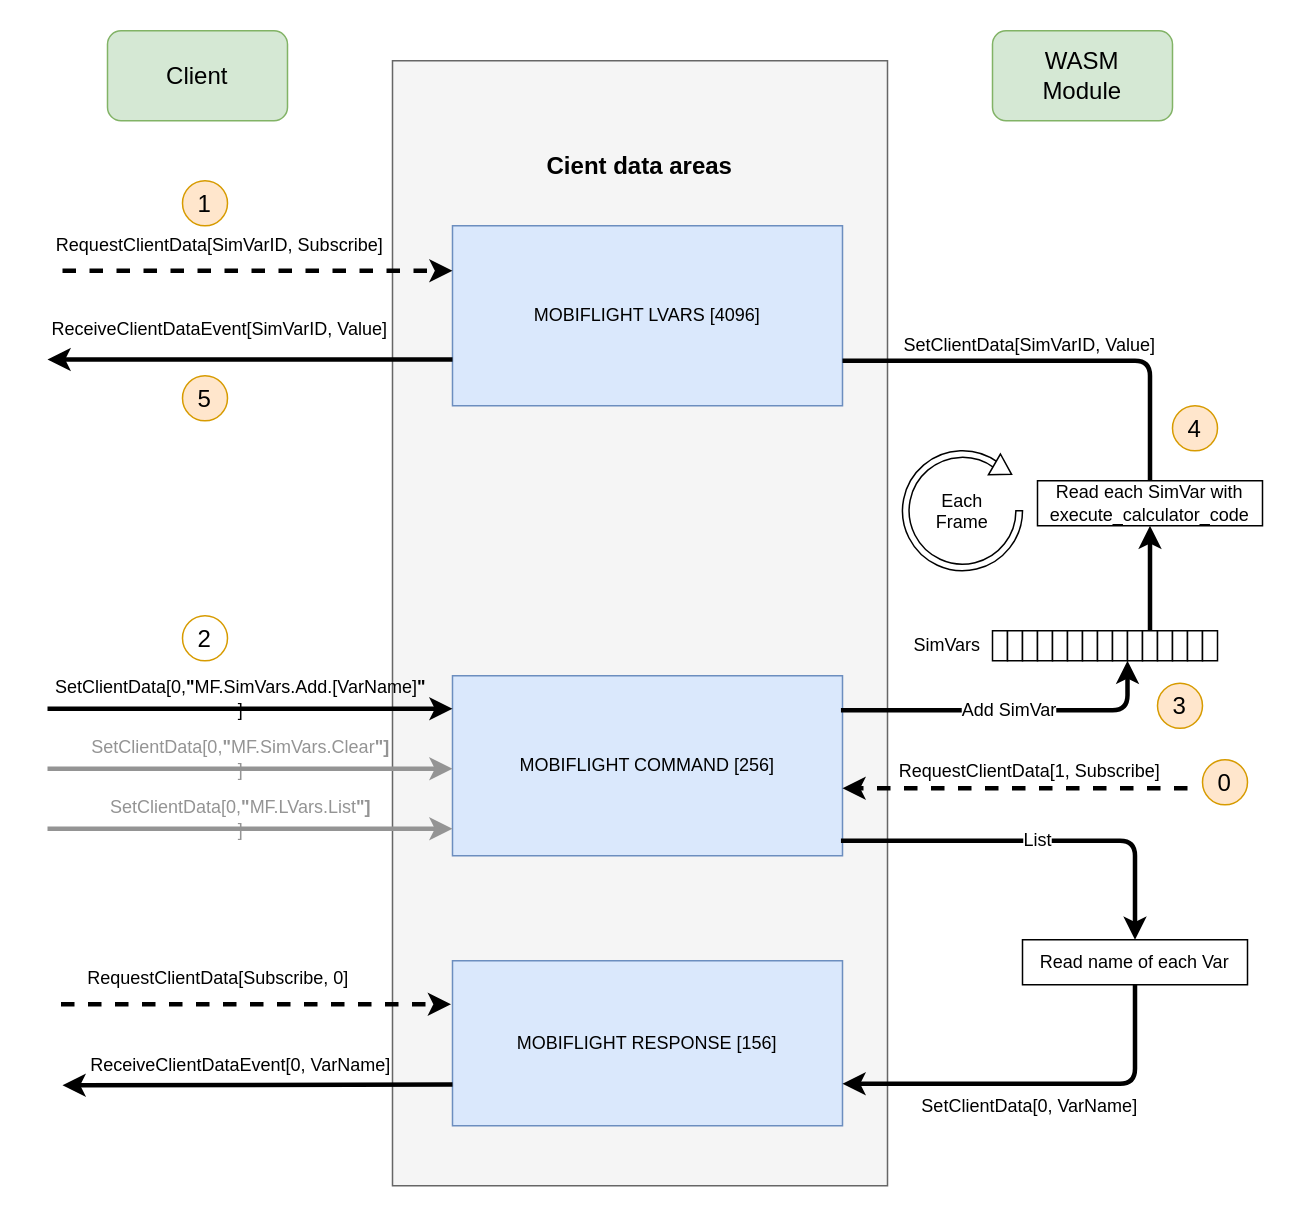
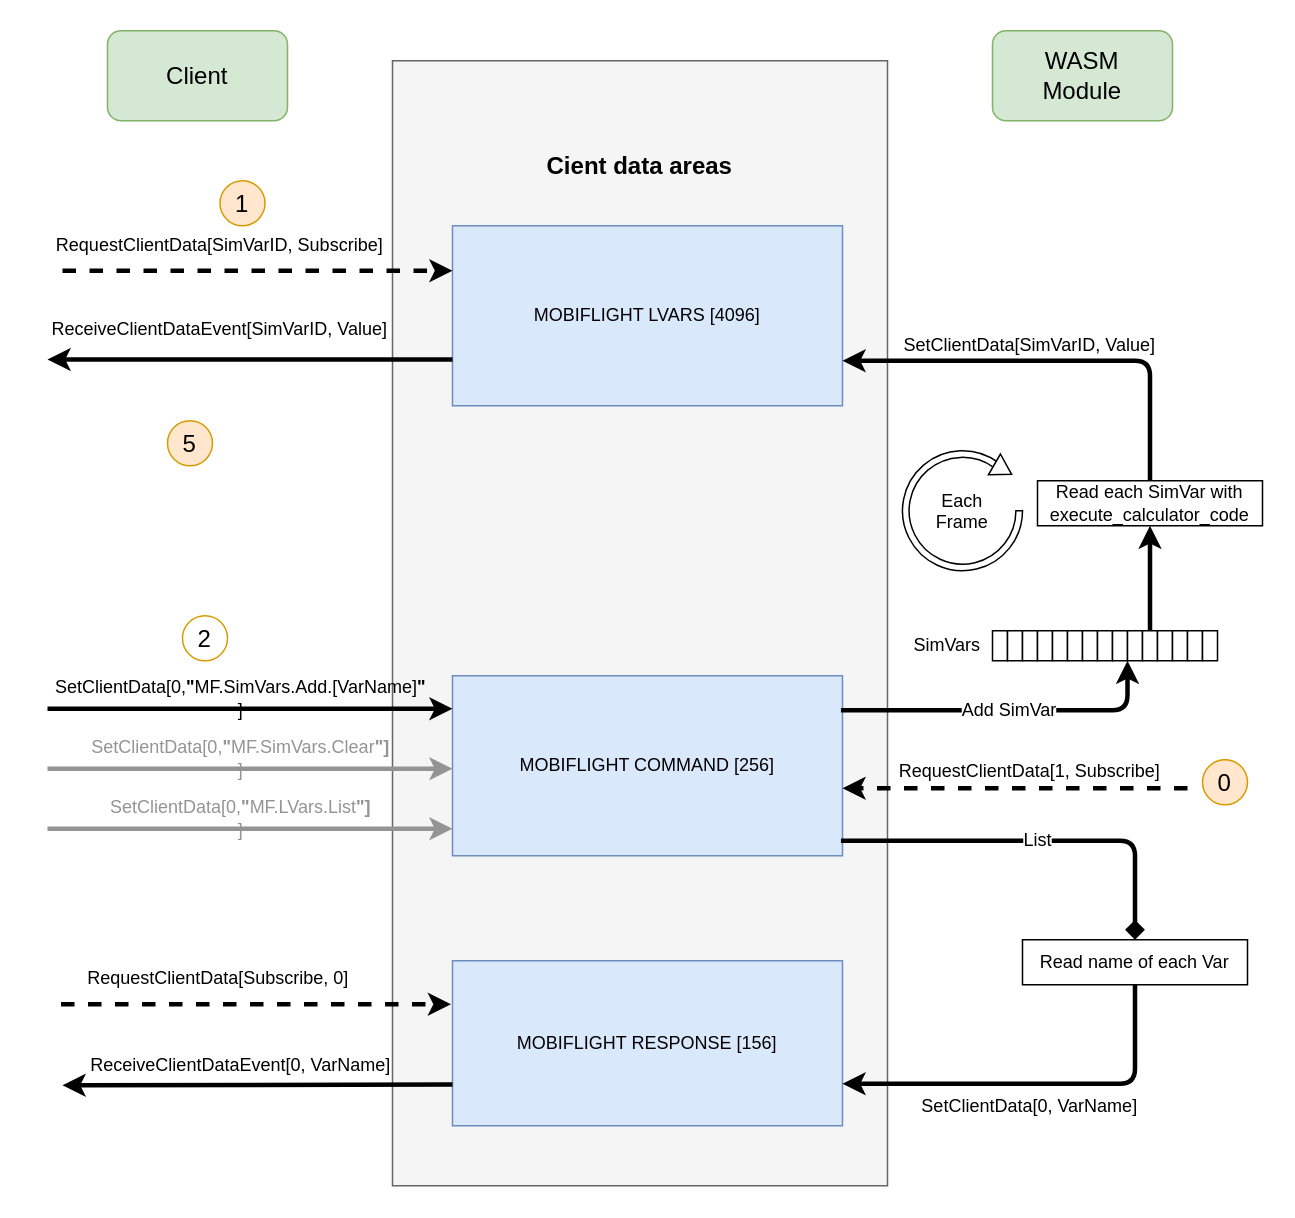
(205, 203) -> (242, 203)
(853, 361) -> (860, 361)
(205, 398) -> (190, 443)
(1195, 428) -> none
(1180, 706) -> none
(1135, 921) -> (1135, 921)
